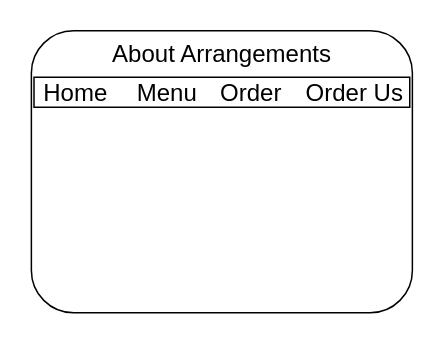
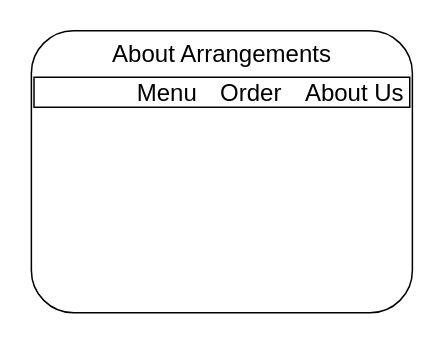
(76, 92) -> none
(355, 92) -> (355, 92)
